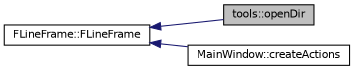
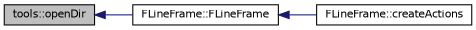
(192, 23) -> (119, 15)
(269, 55) -> (394, 15)
